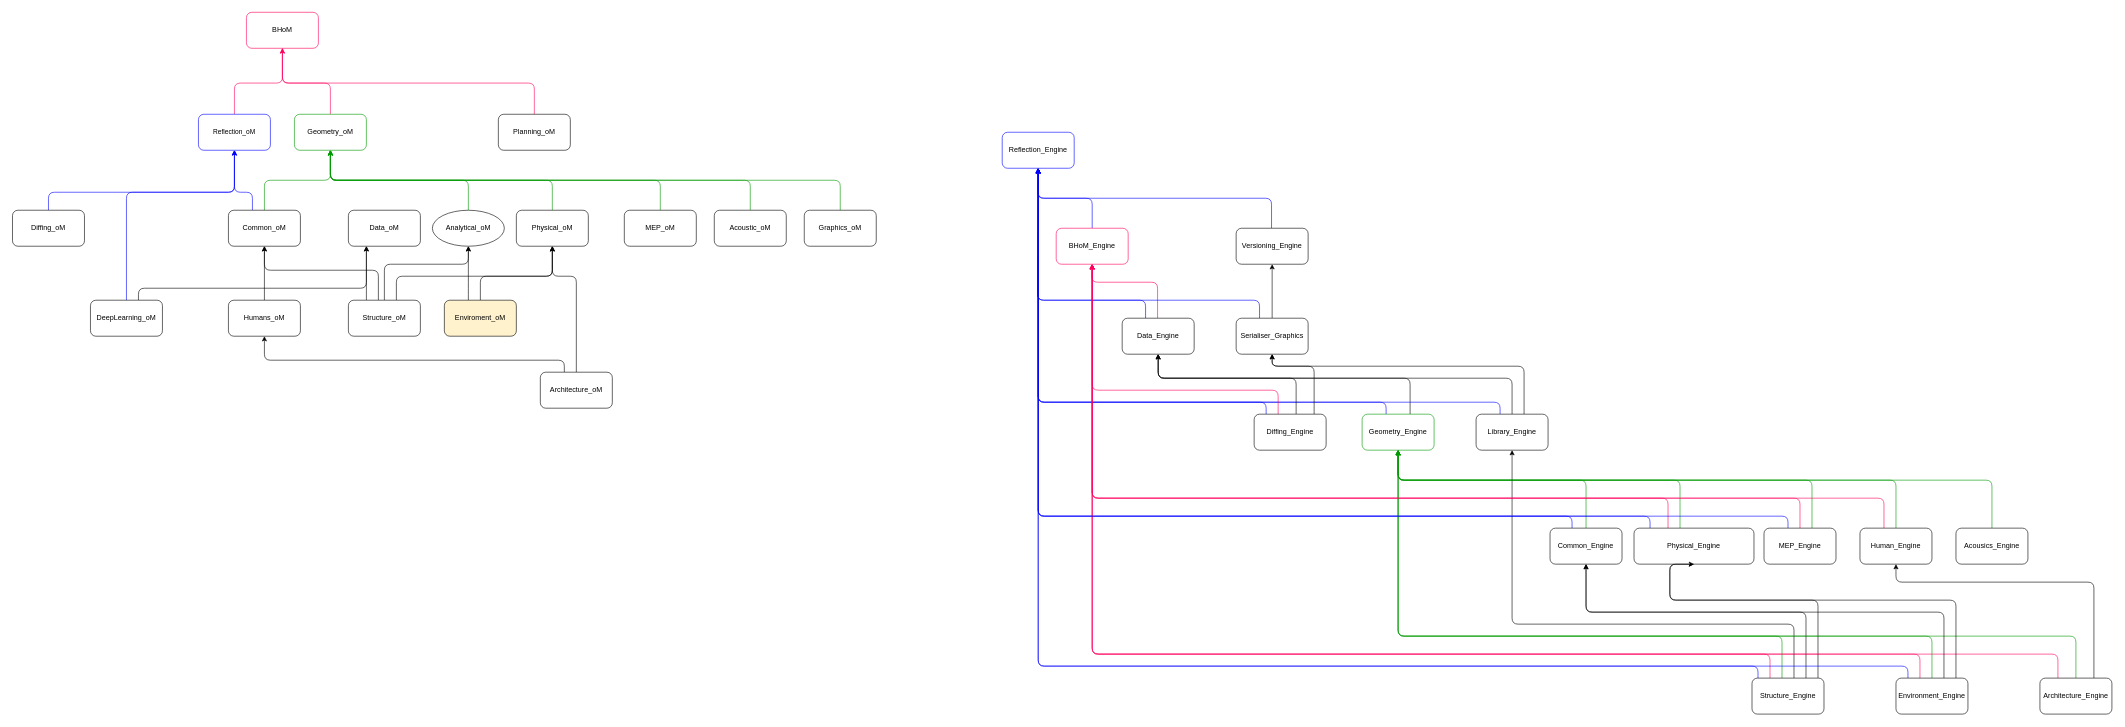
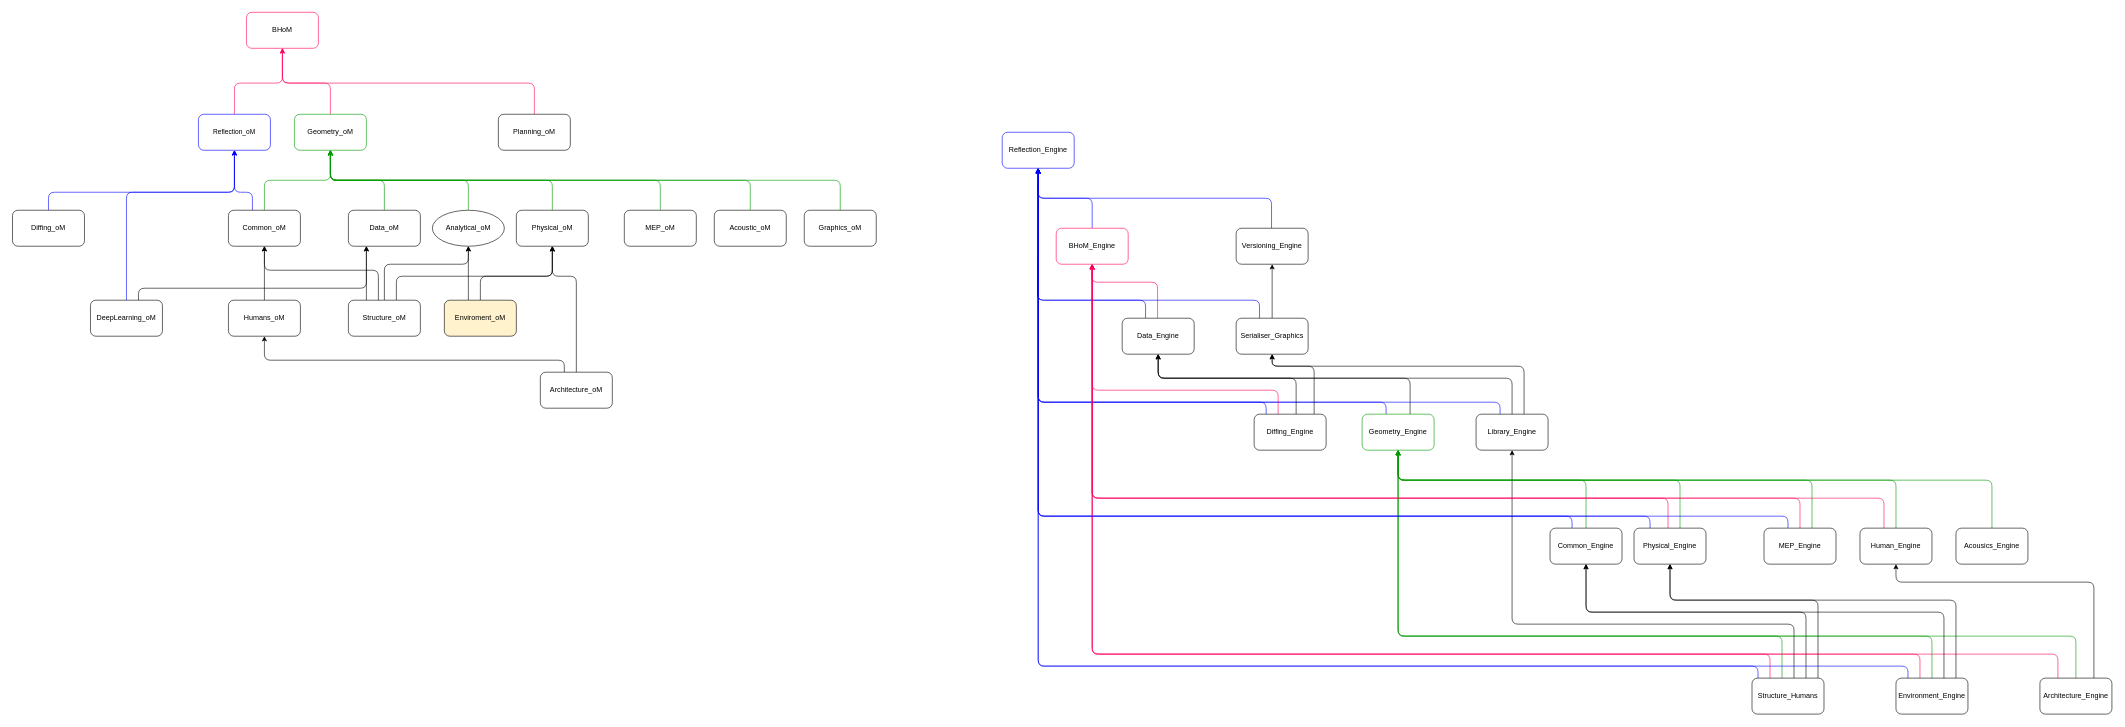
none -> (384, 196)
(1694, 546) -> (1670, 546)
(1788, 696) -> (1788, 696)
